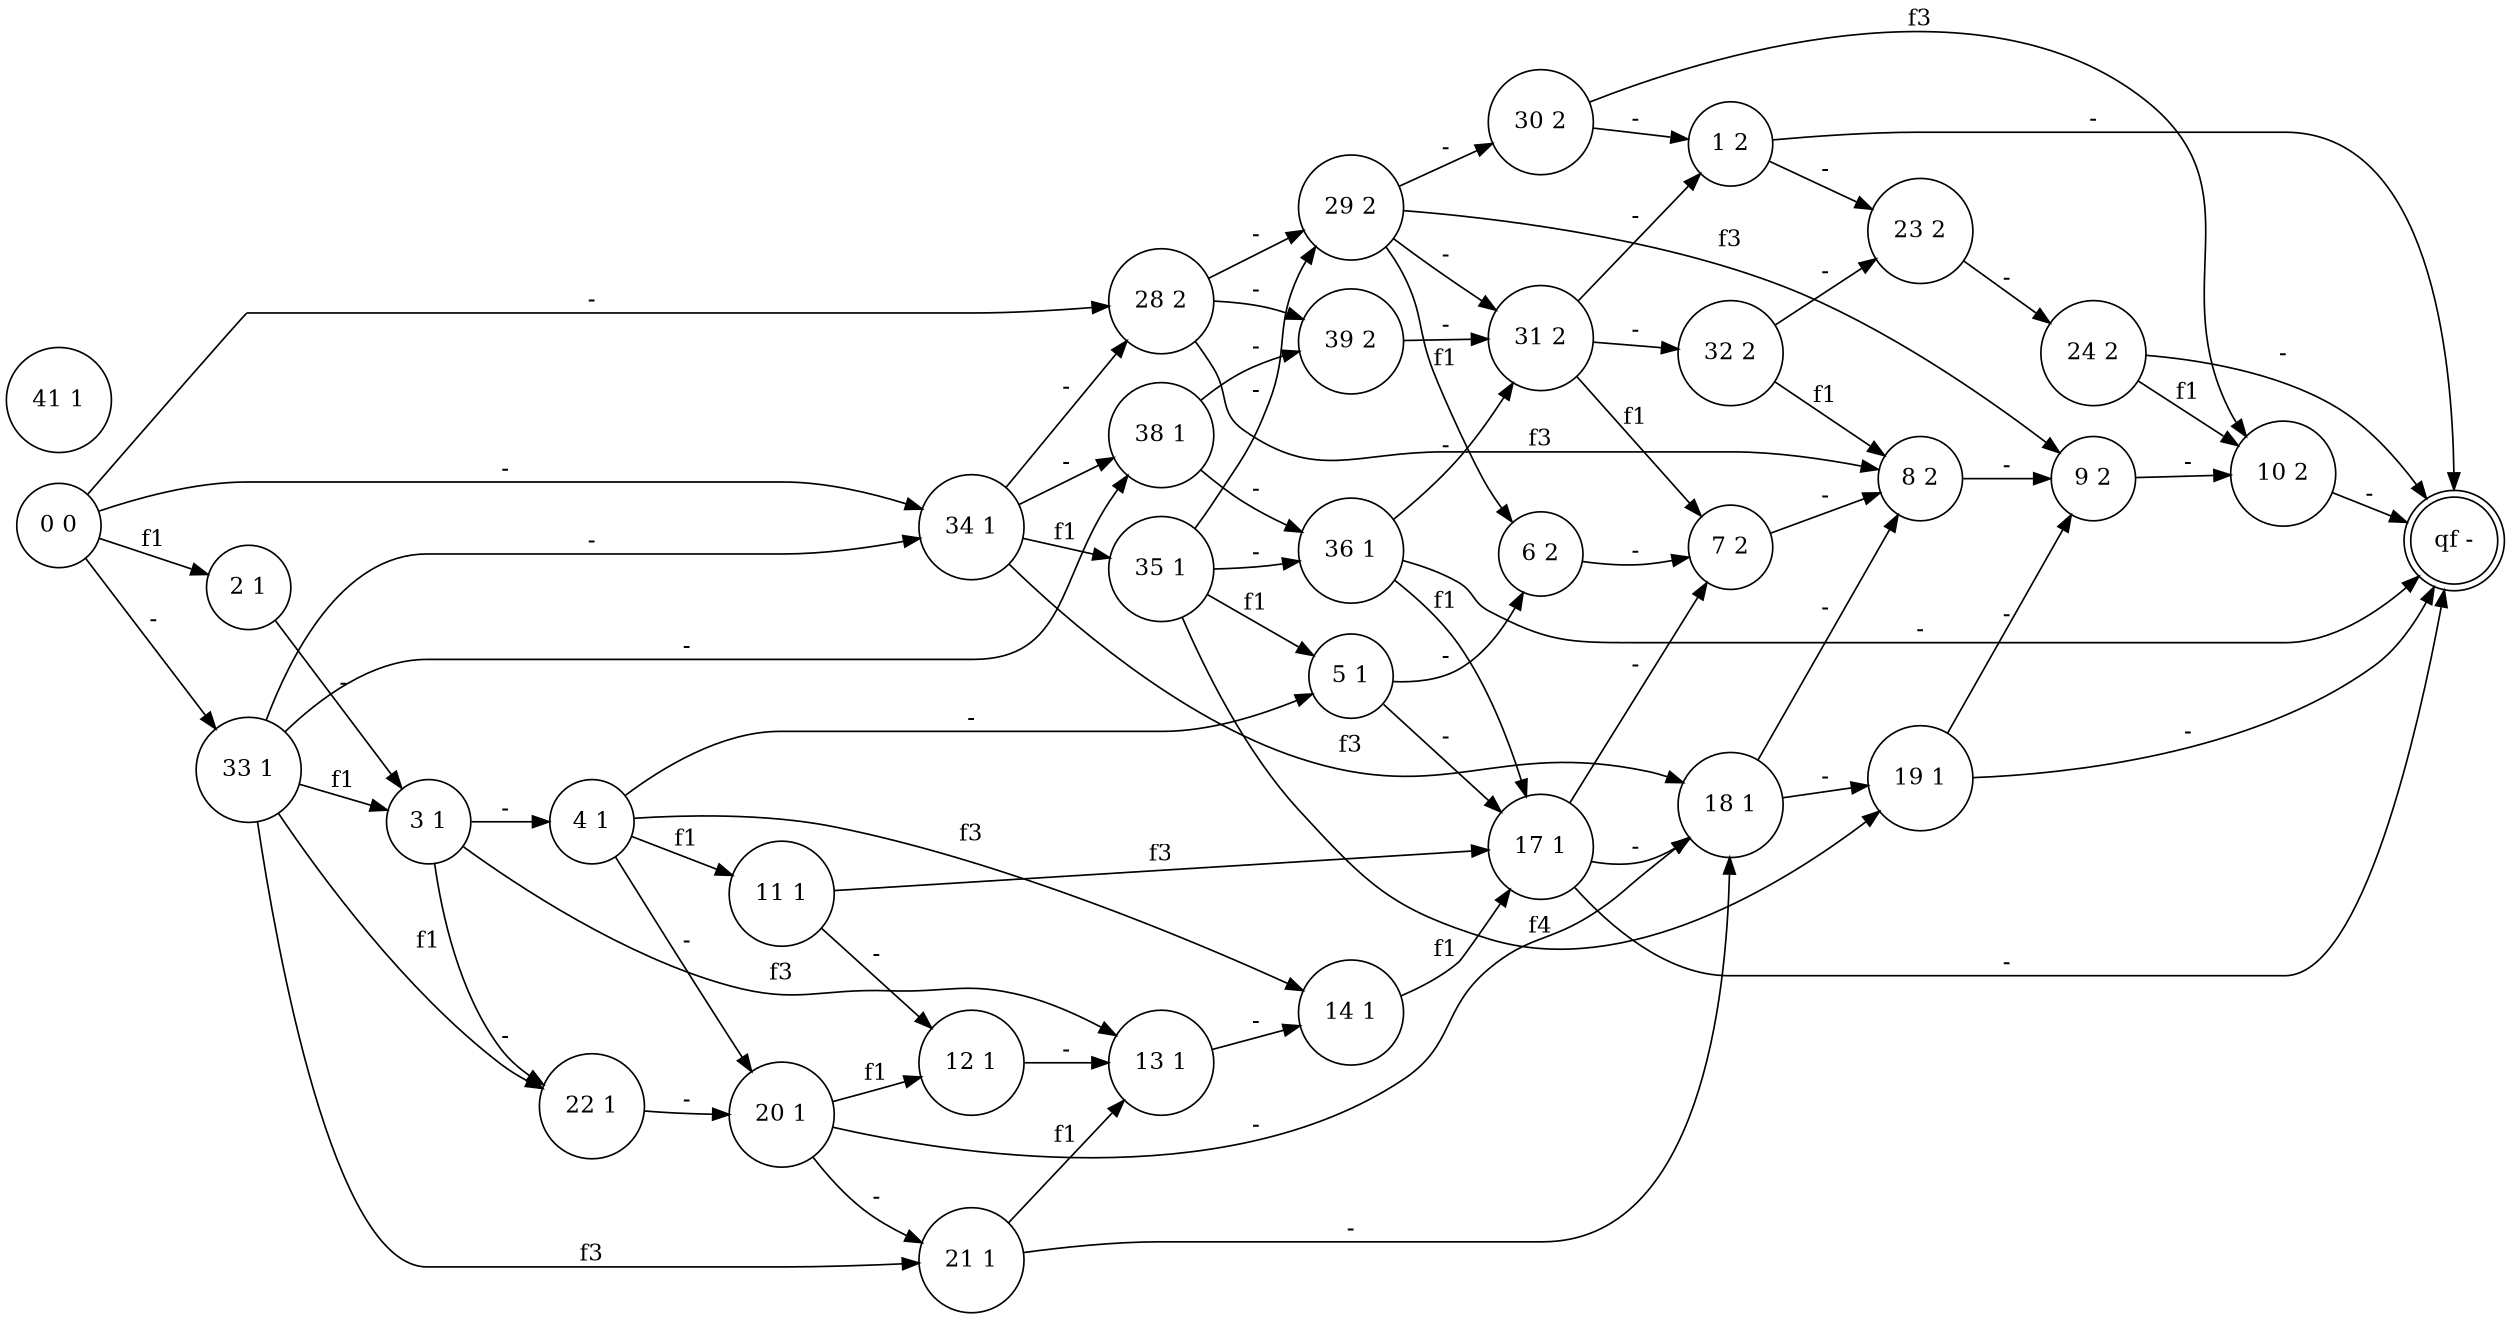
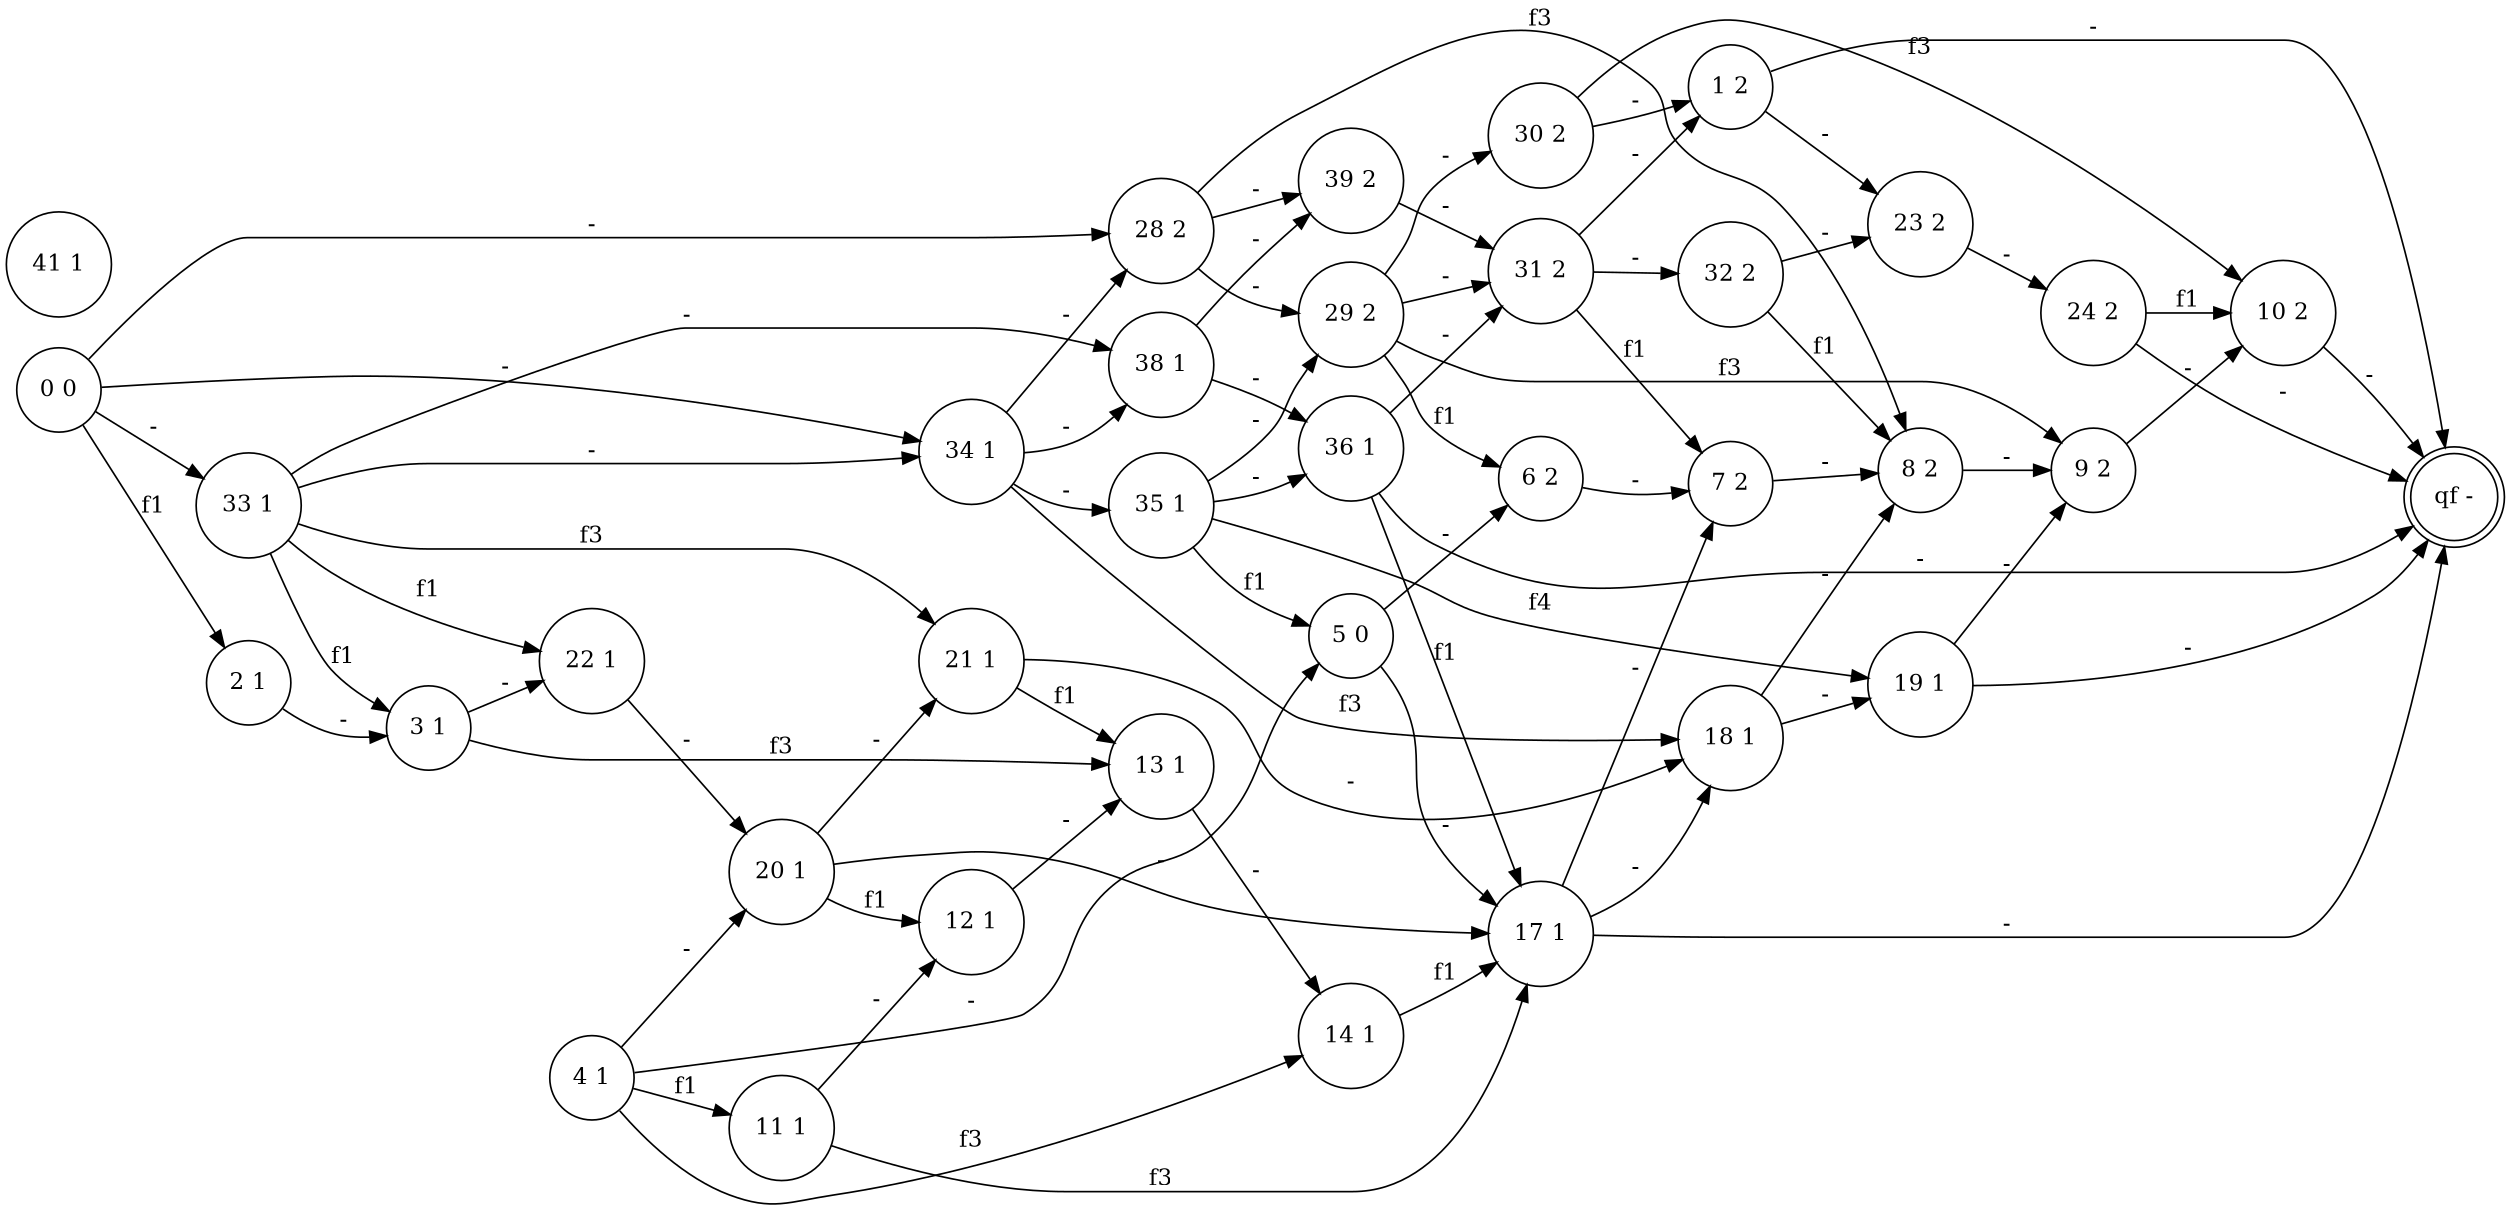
(1066, 533) -> (1066, 491)
(1351, 676) -> (1351, 636)
(502, 822) -> none
(1303, 1126) -> (1152, 890)
